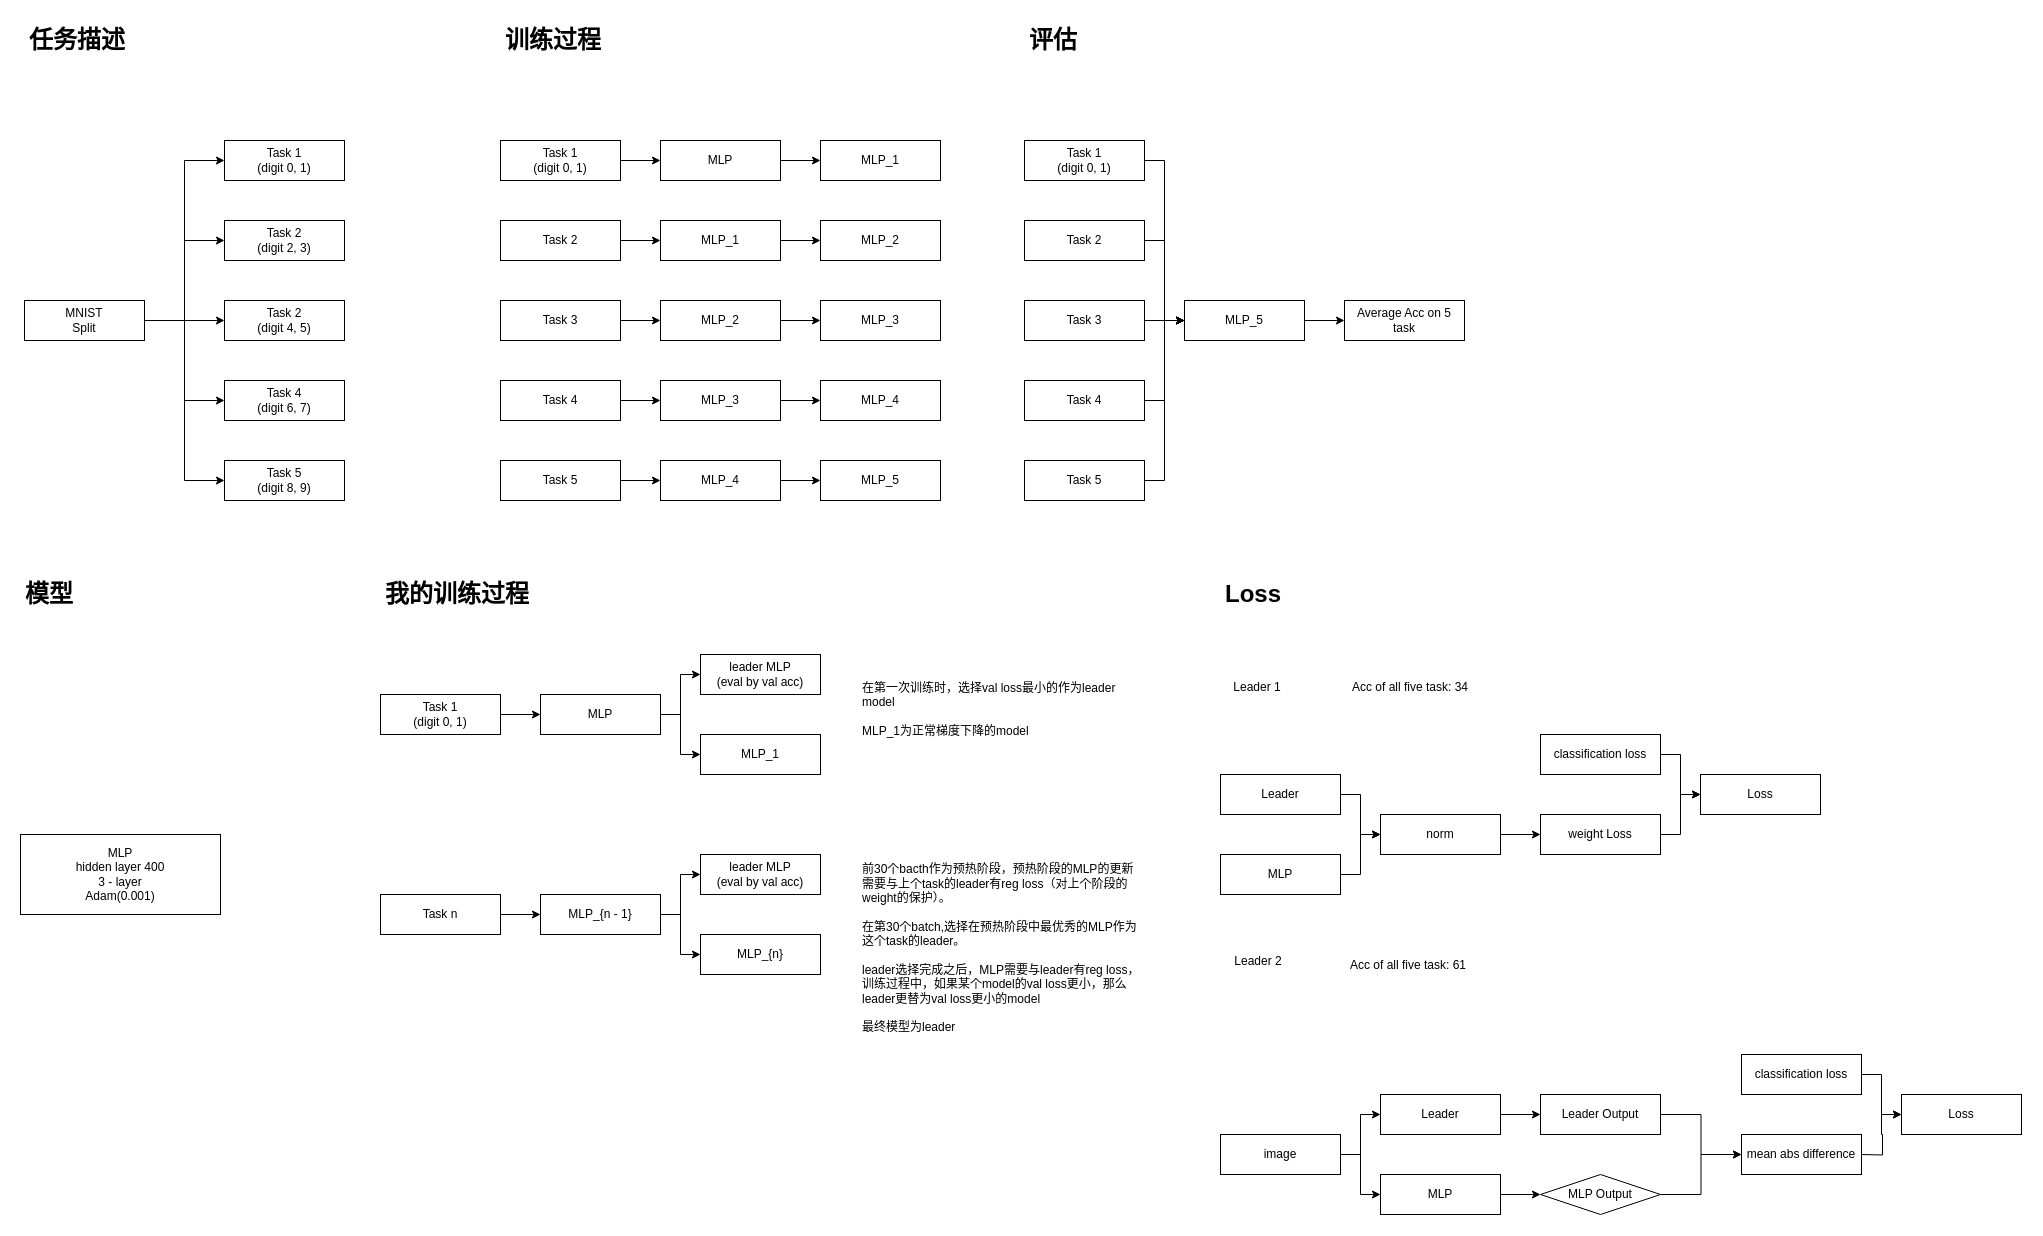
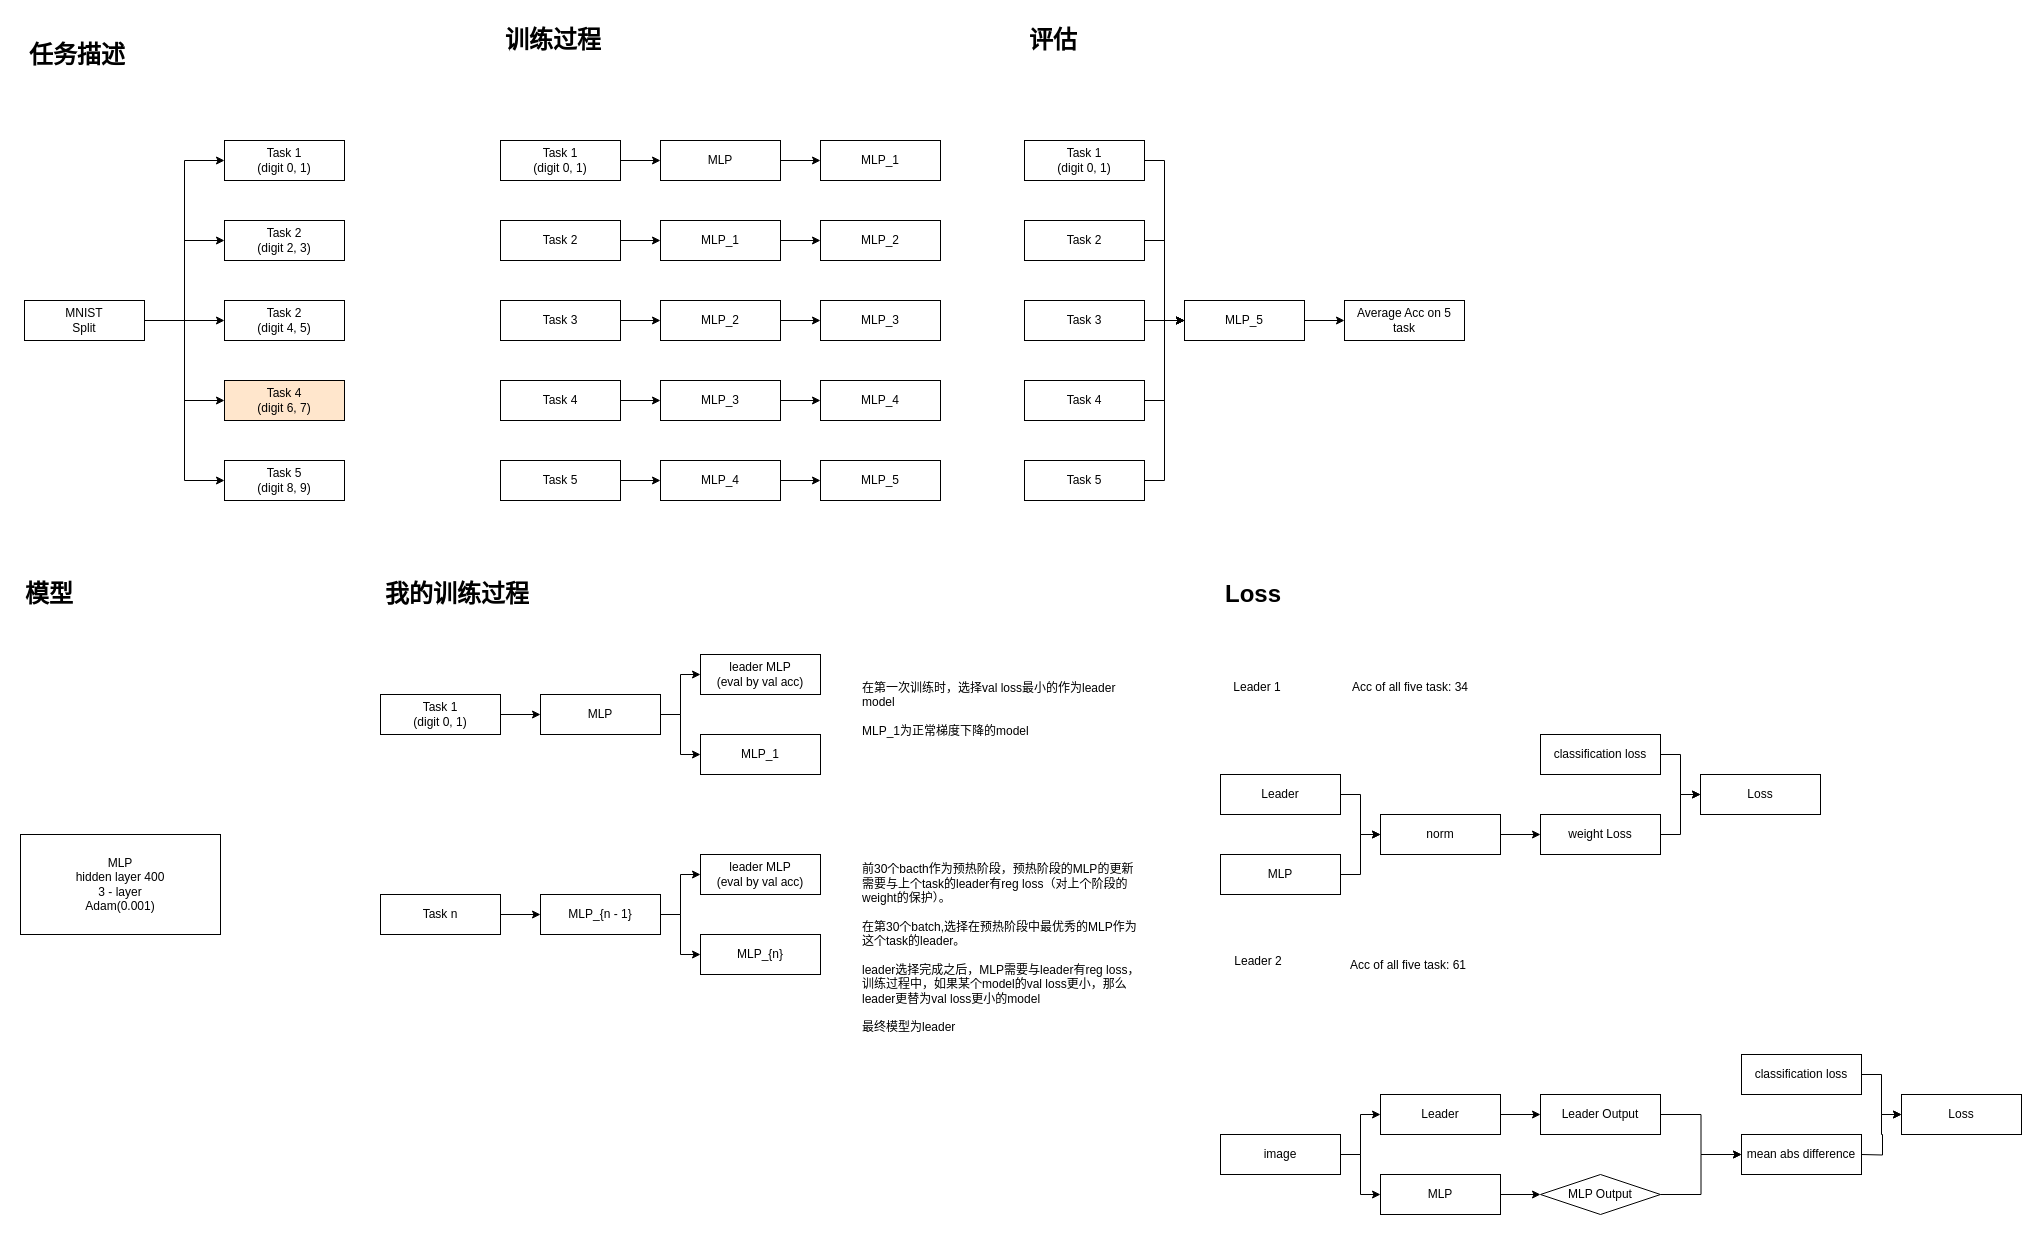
(120, 81) -> (120, 96)
(285, 401) -> (285, 401)
(121, 875) -> (121, 885)
